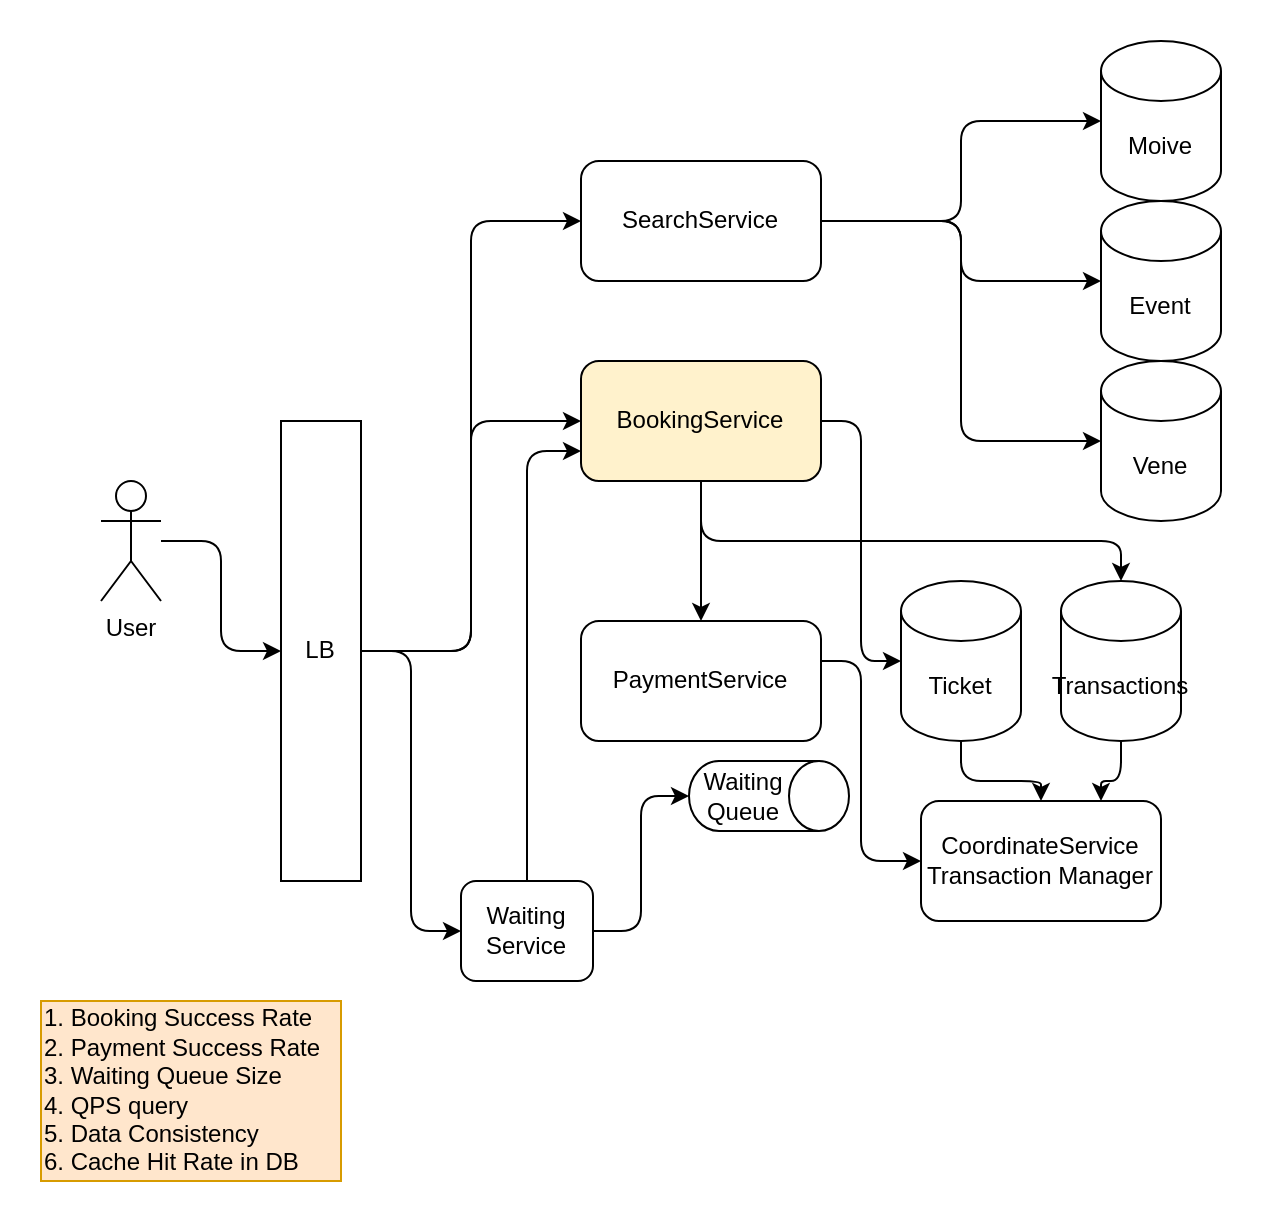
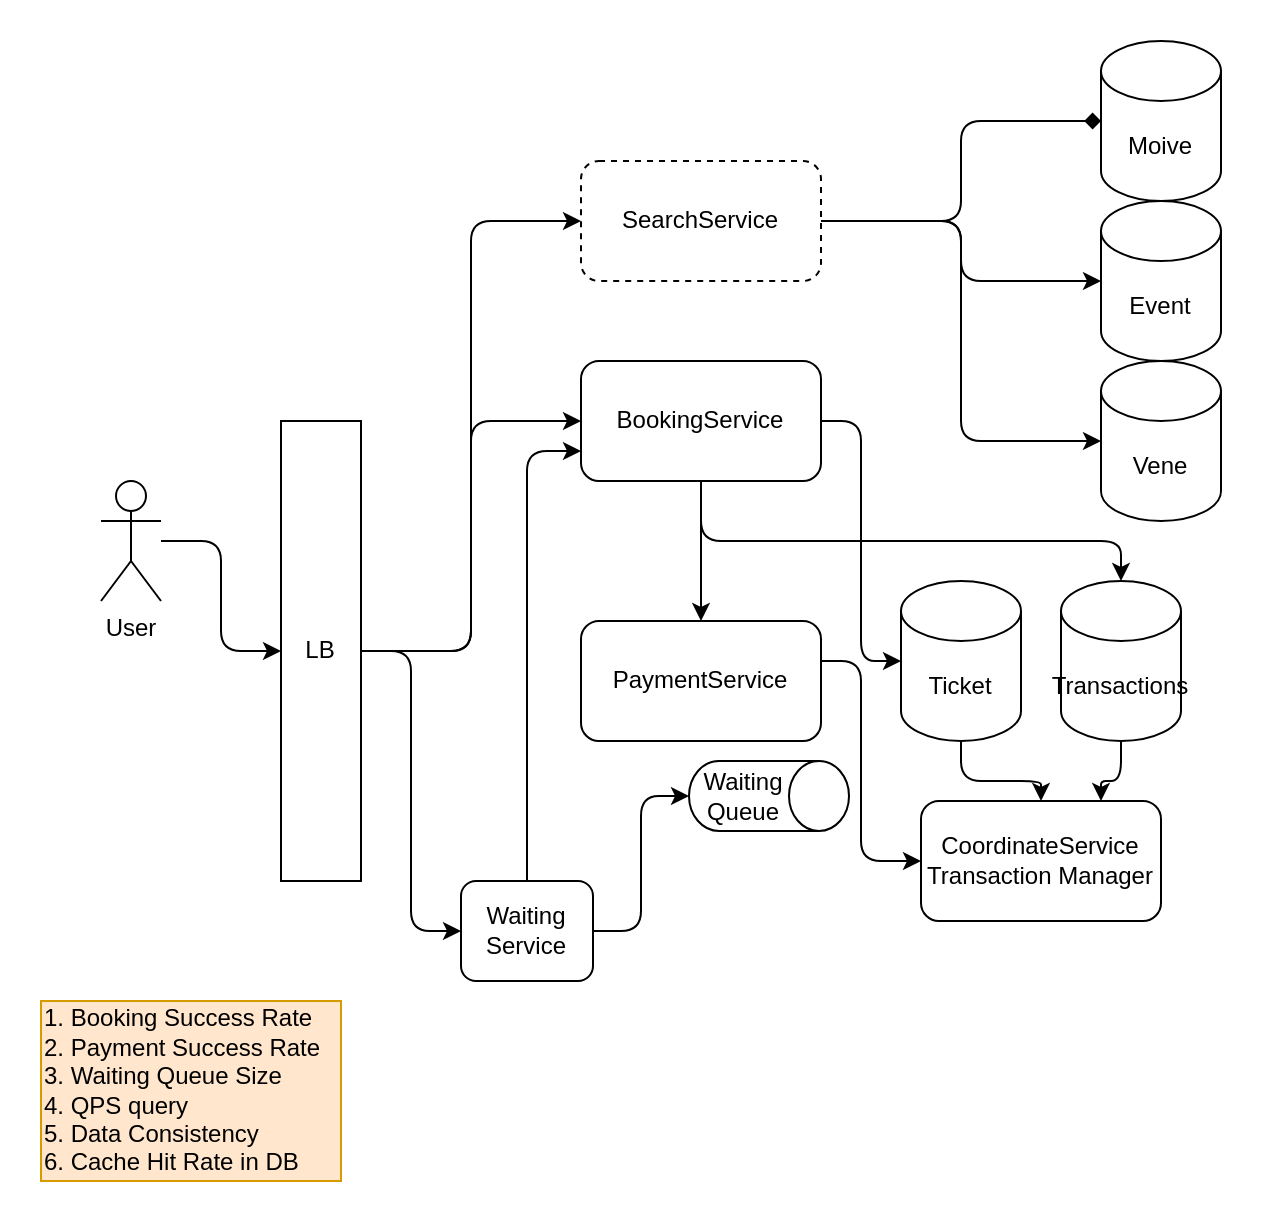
(1085, 121) -> (1084, 121)
(701, 221) -> (701, 221)
(701, 421) -> (701, 421)
